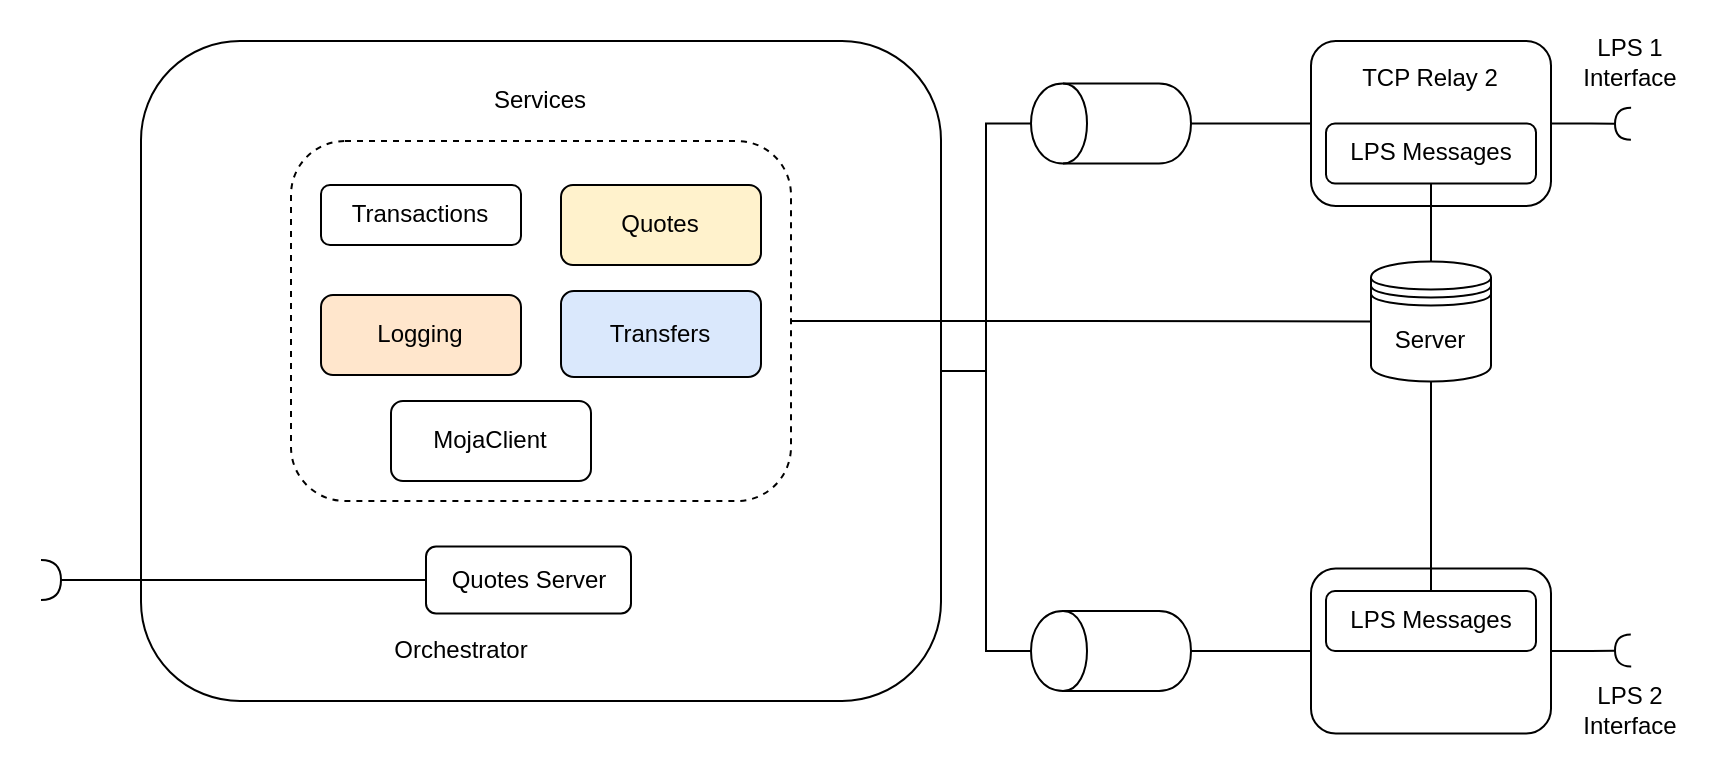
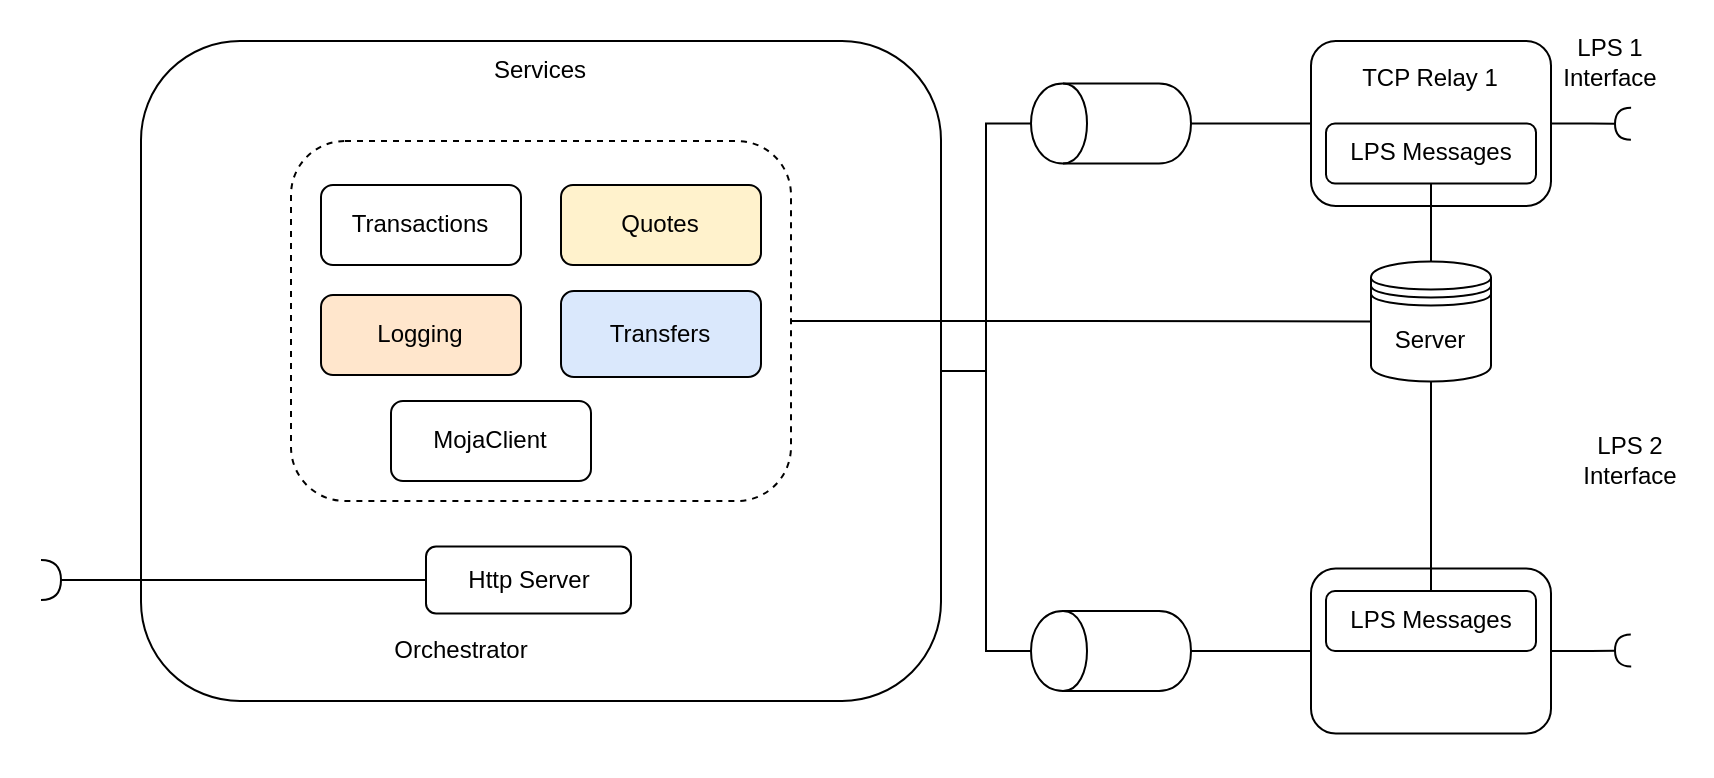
(1631, 64) -> (1611, 64)
(1431, 79) -> (1431, 79)
(541, 101) -> (541, 71)
(421, 215) -> (421, 225)
(530, 581) -> (530, 581)
(1631, 711) -> (1631, 461)
